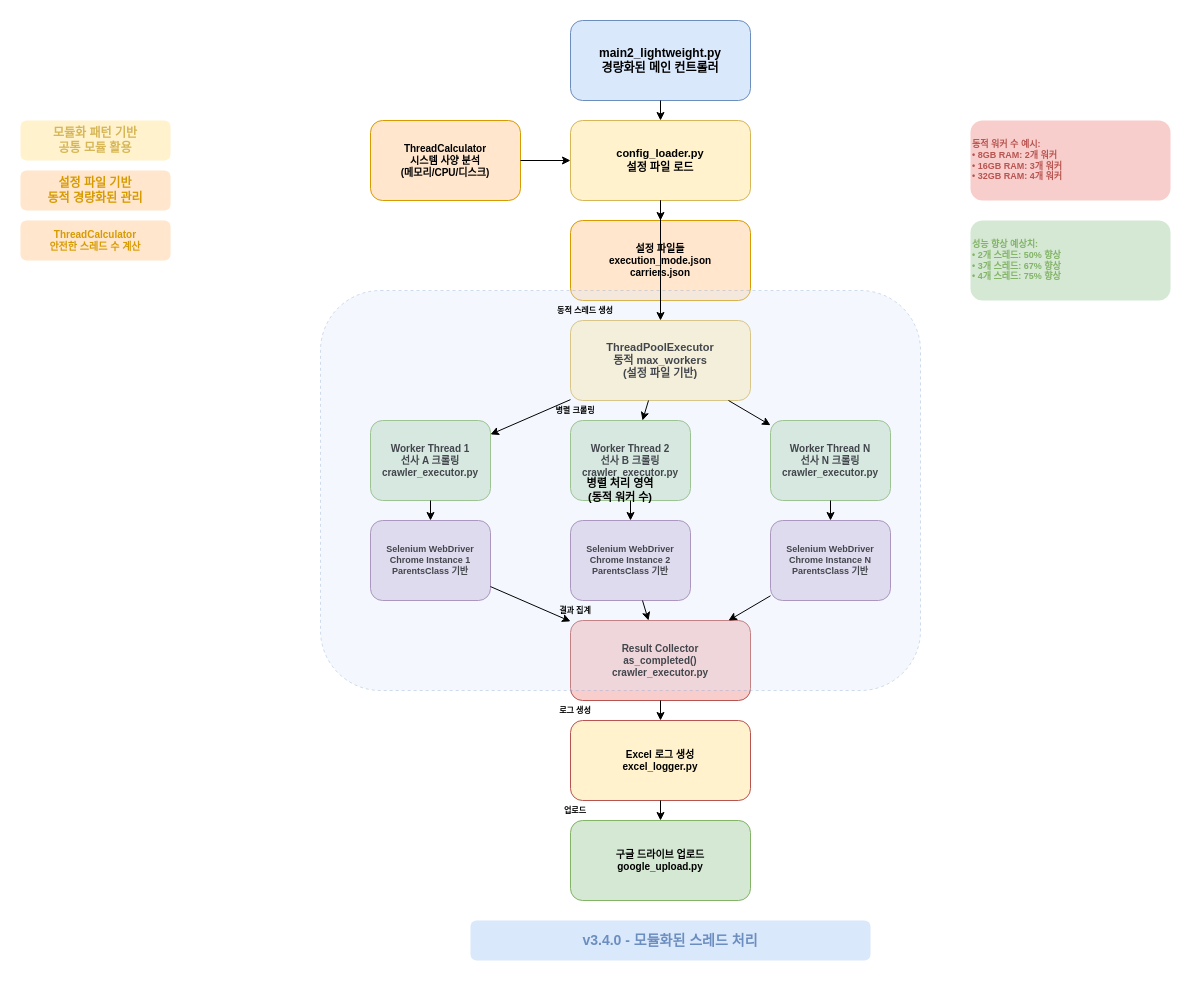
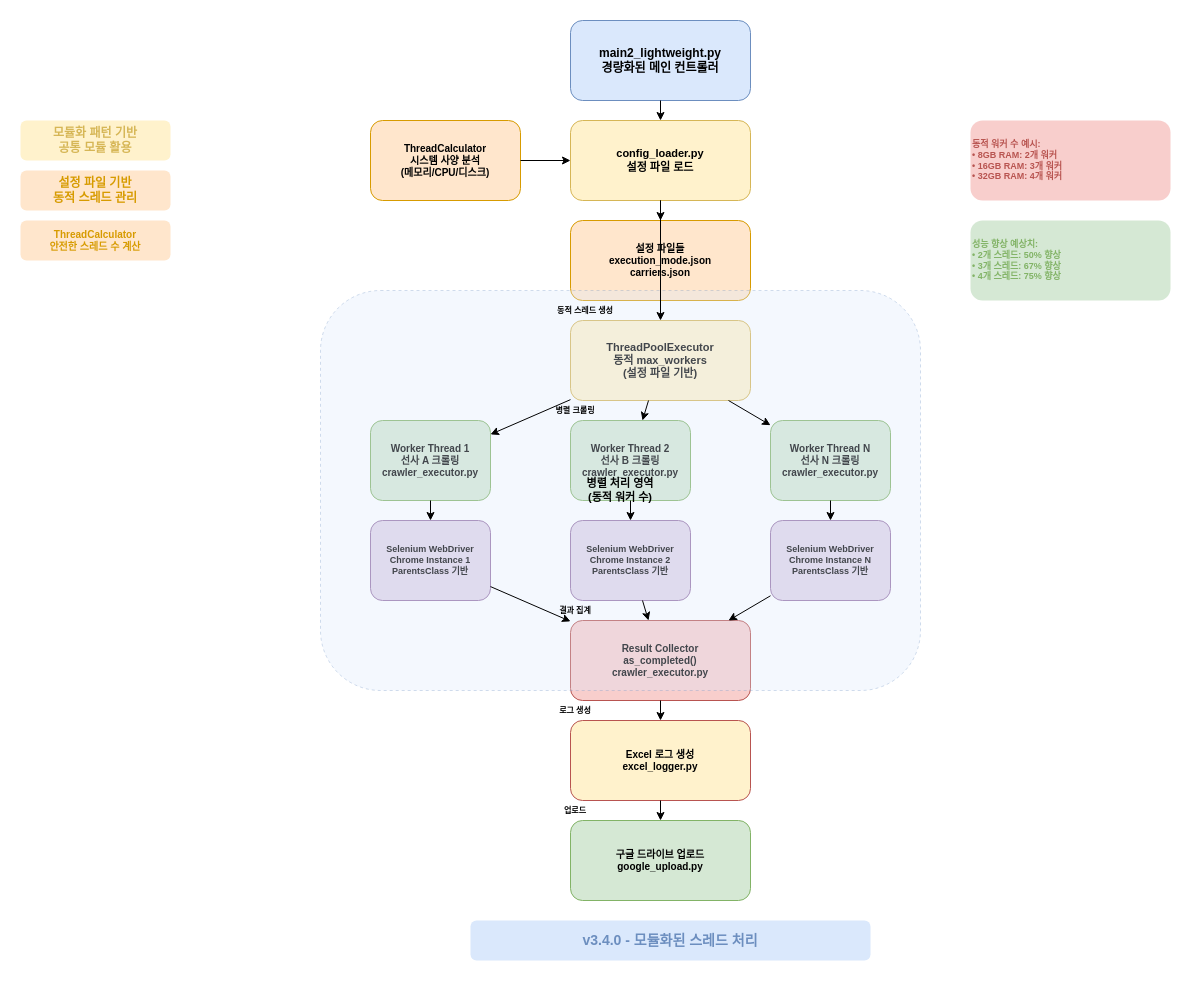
(96, 191) -> (96, 191)
